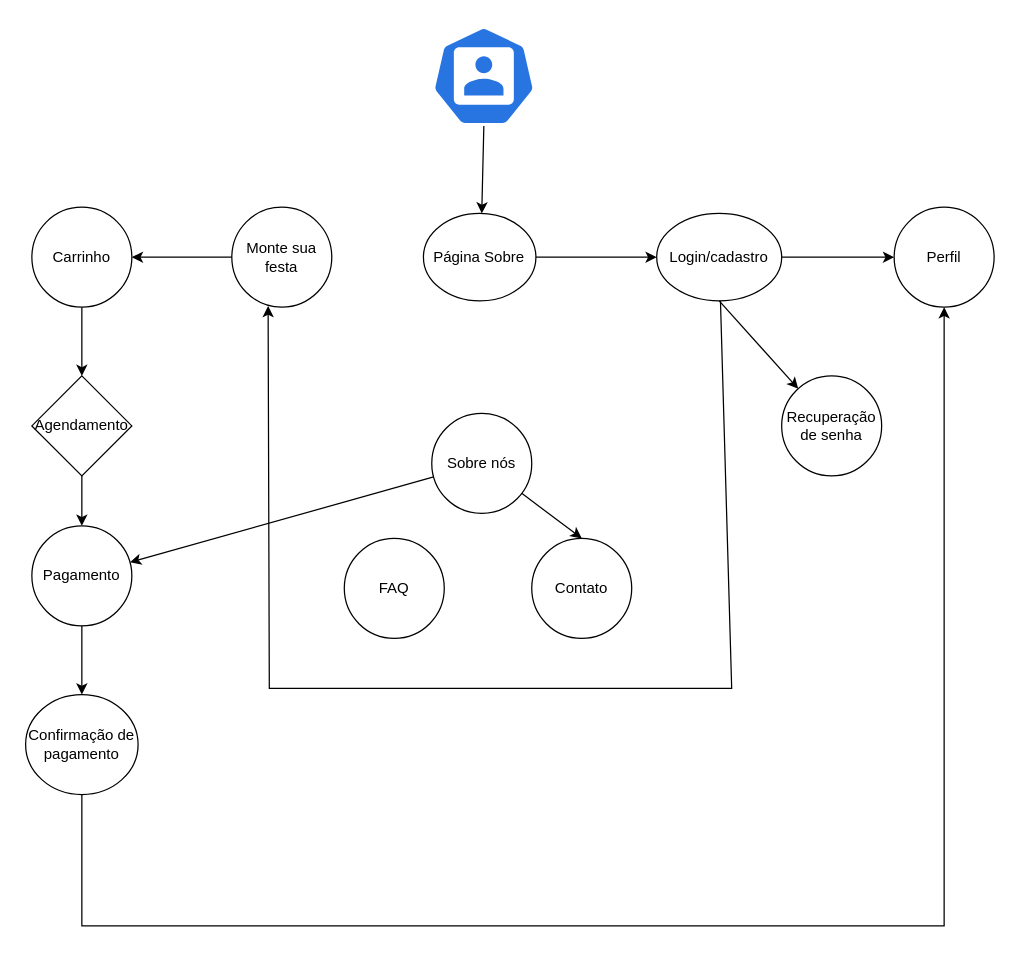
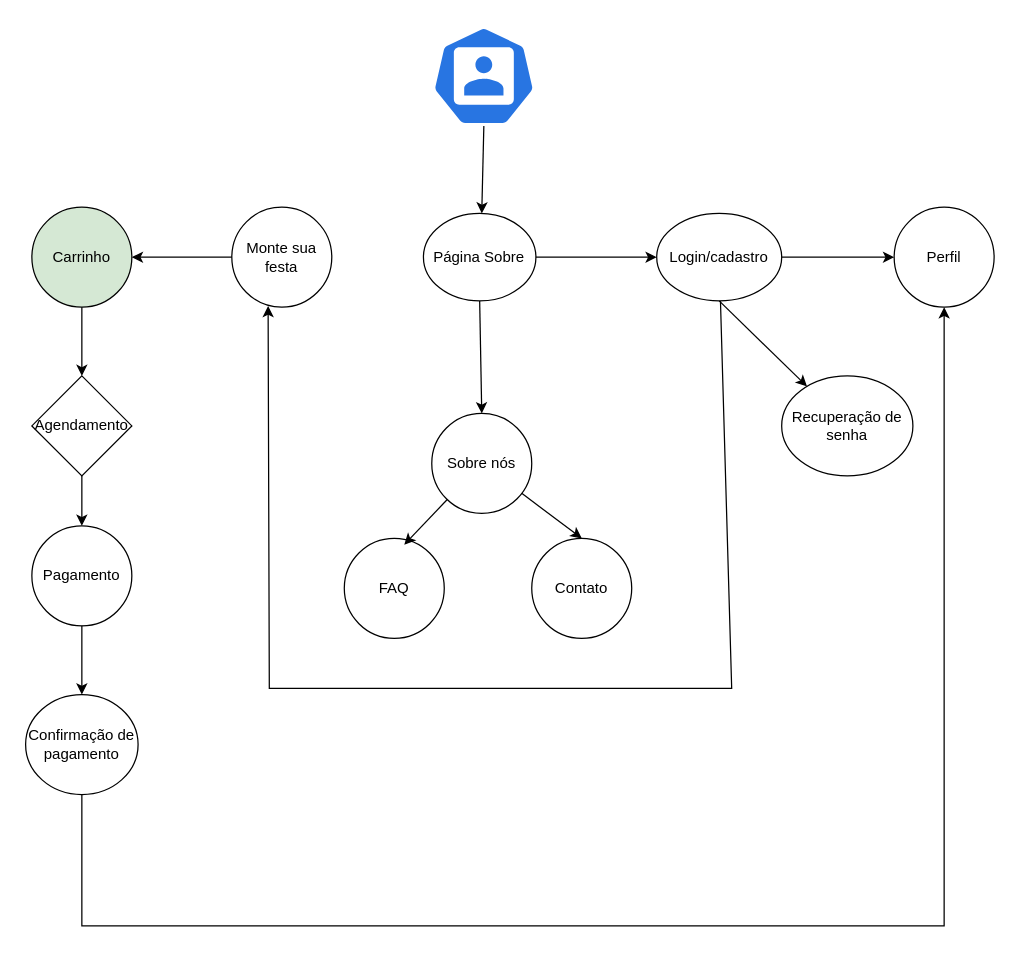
(82, 257) -> (82, 257)
none -> (481, 353)
(832, 426) -> (848, 426)
(286, 518) -> (429, 519)
